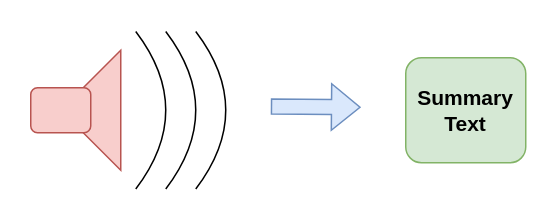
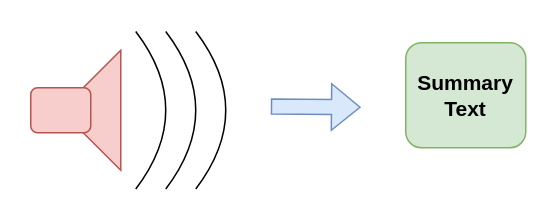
(466, 110) -> (466, 95)
